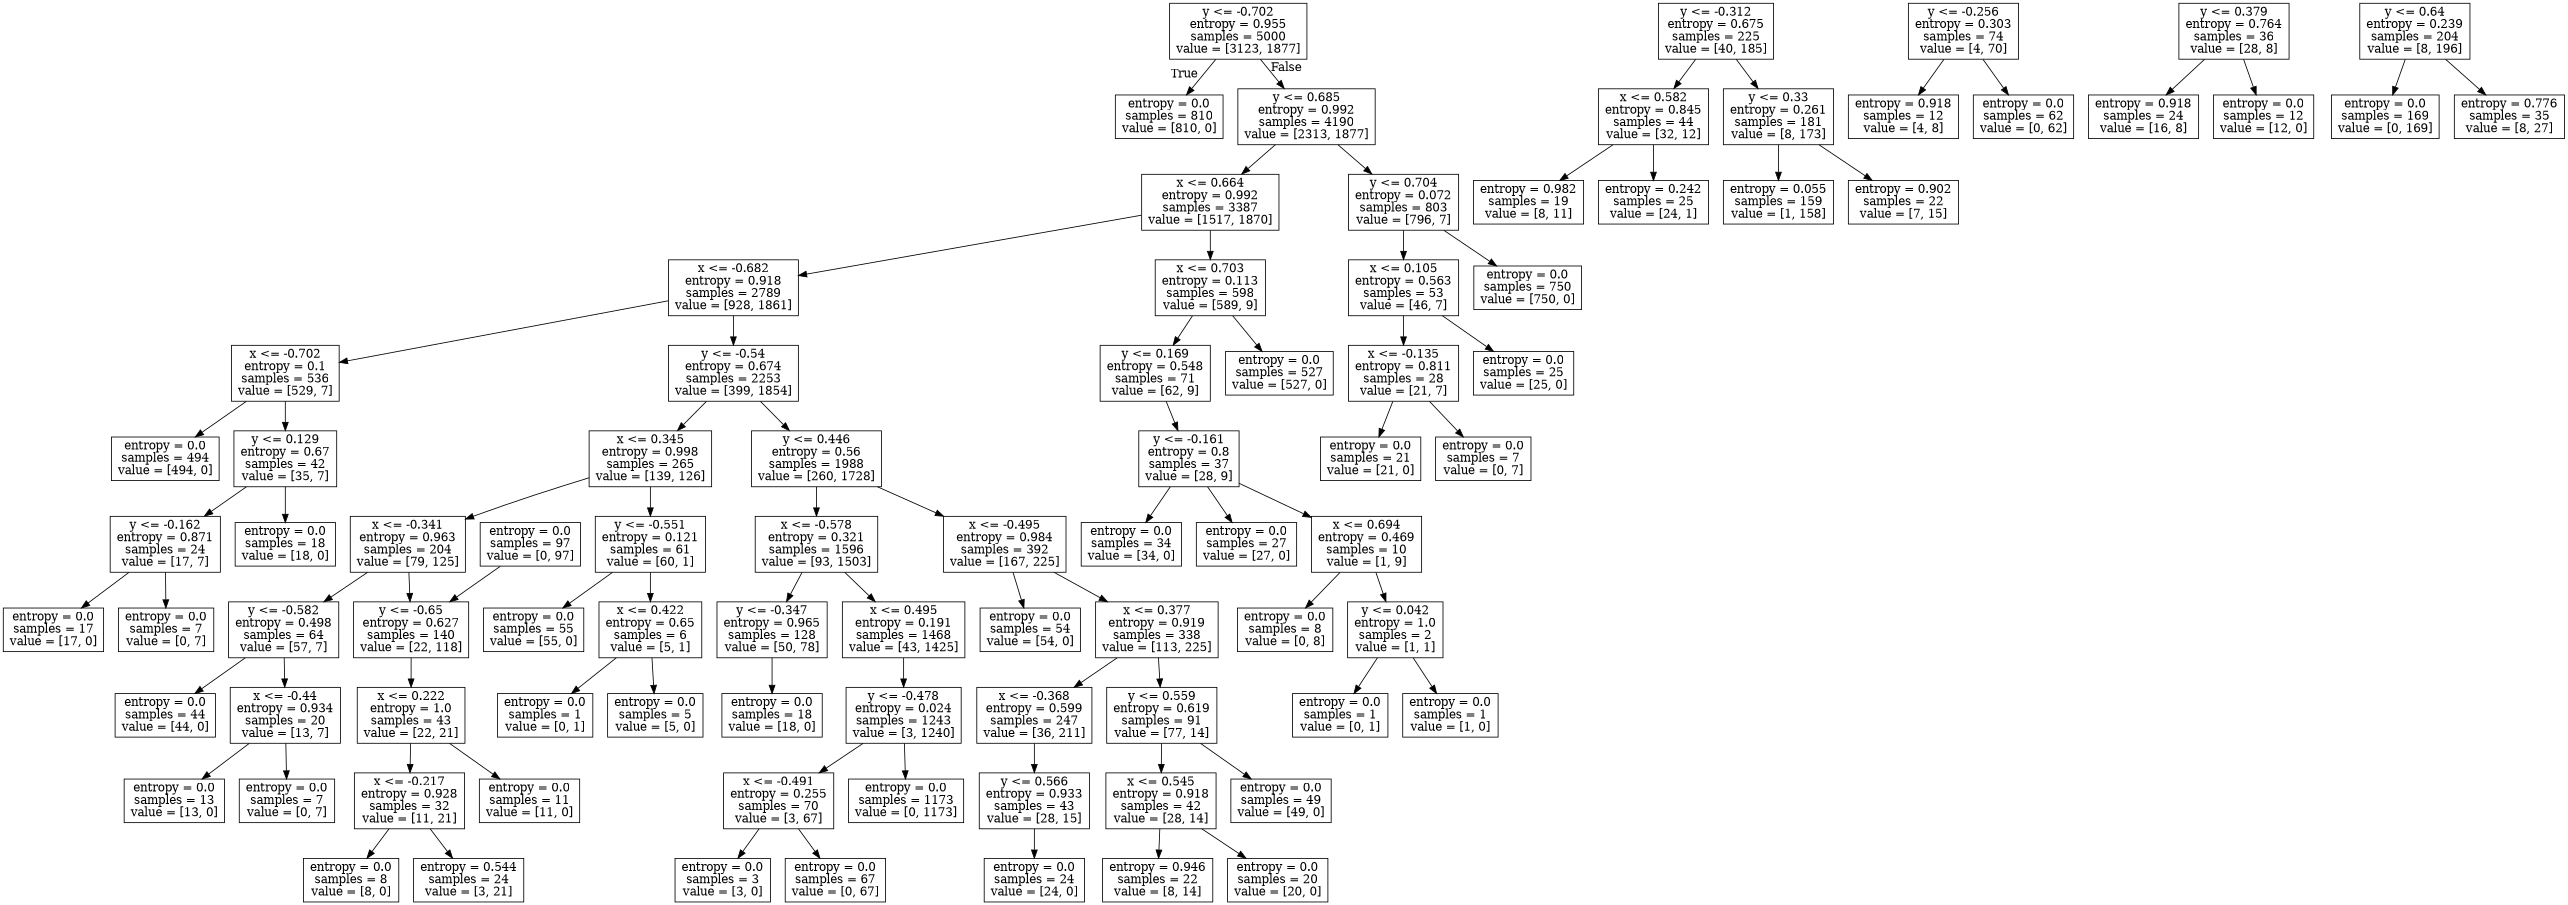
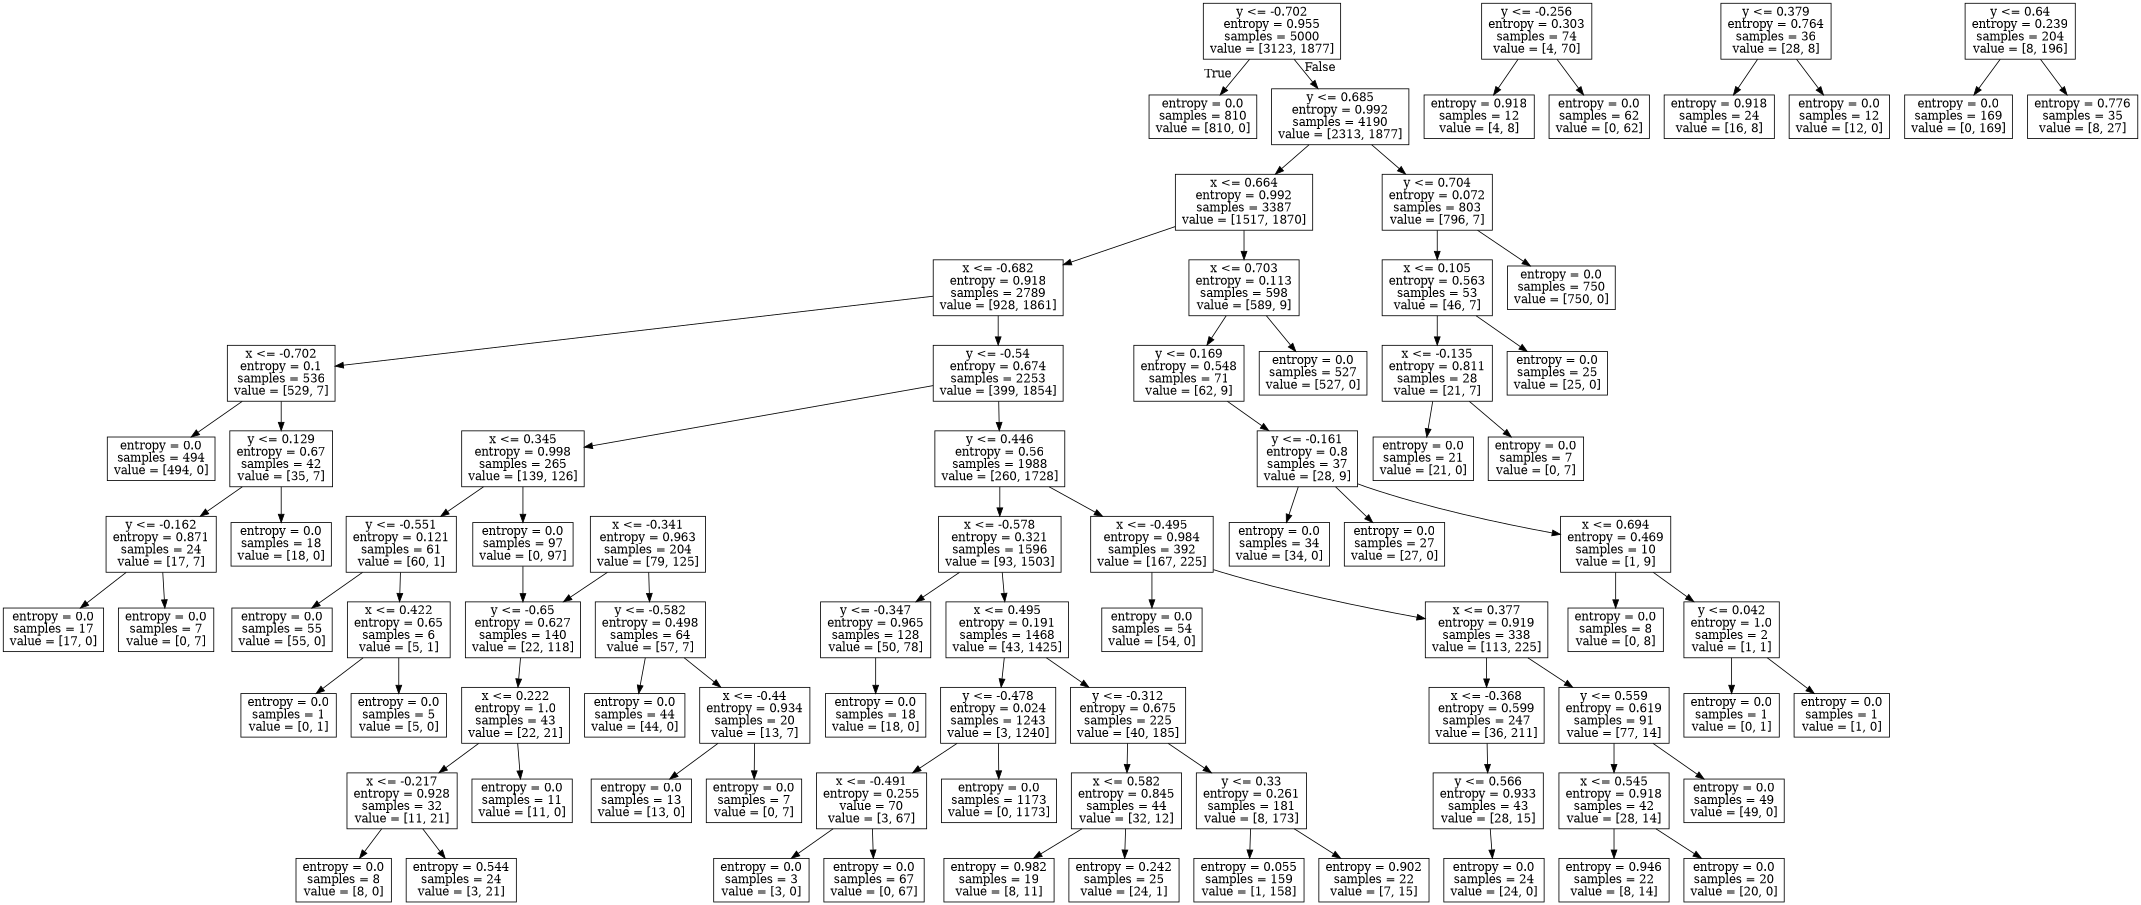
(531, 496) -> (523, 500)
none -> (1064, 670)
(779, 801) -> (872, 801)
